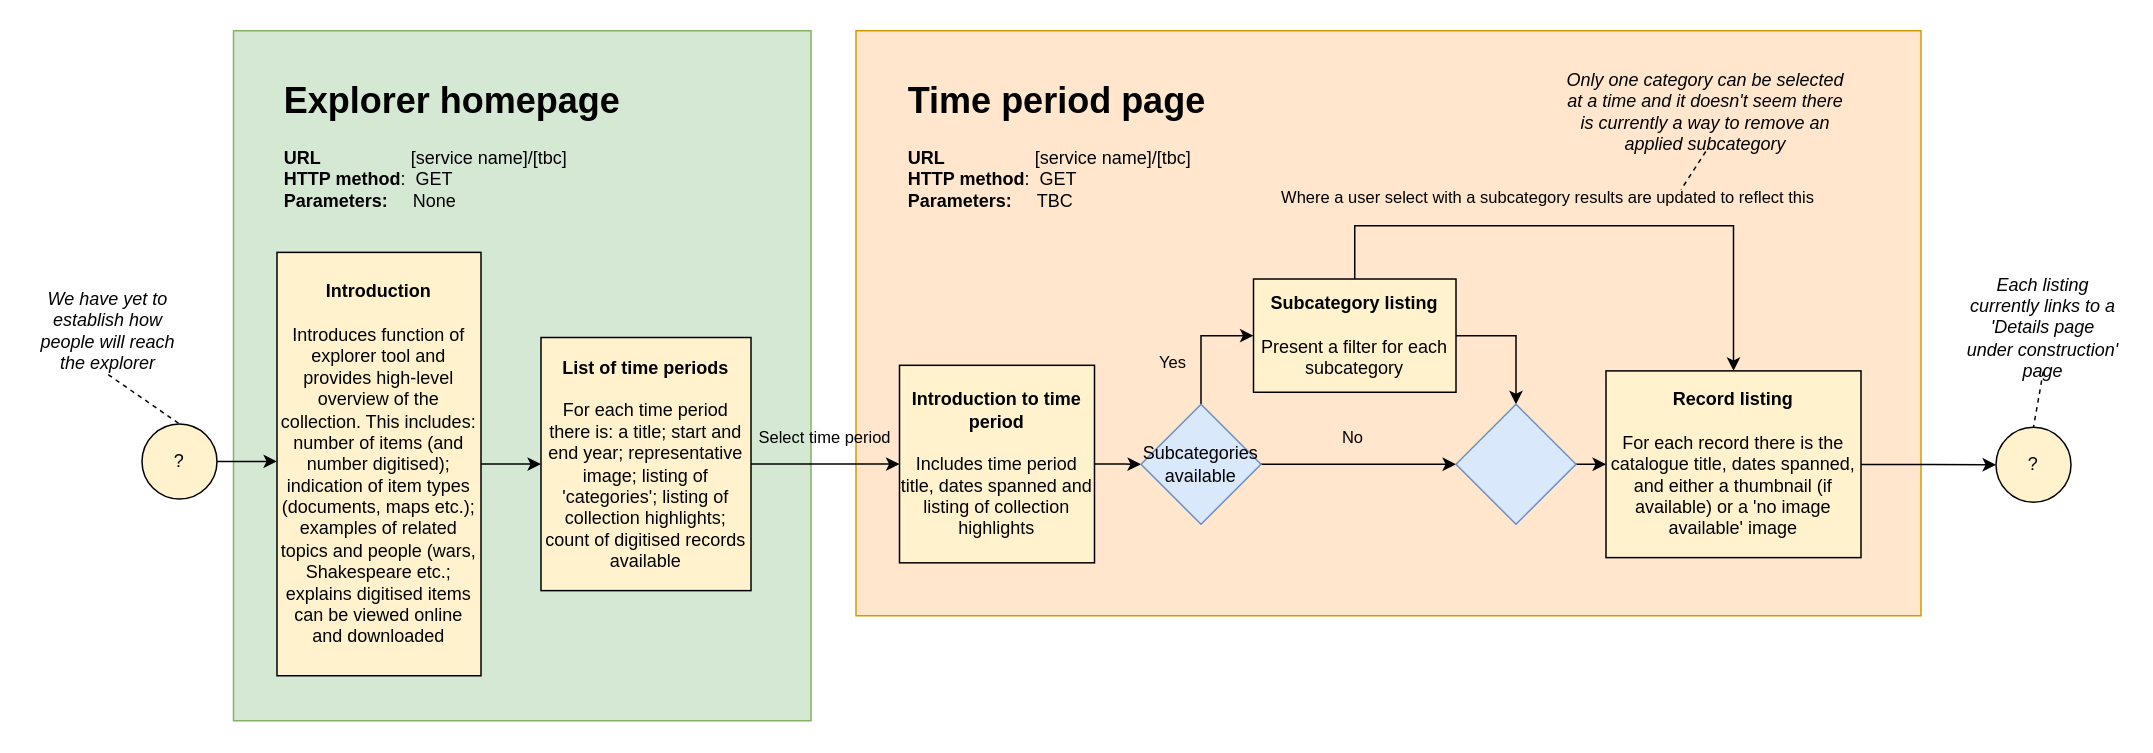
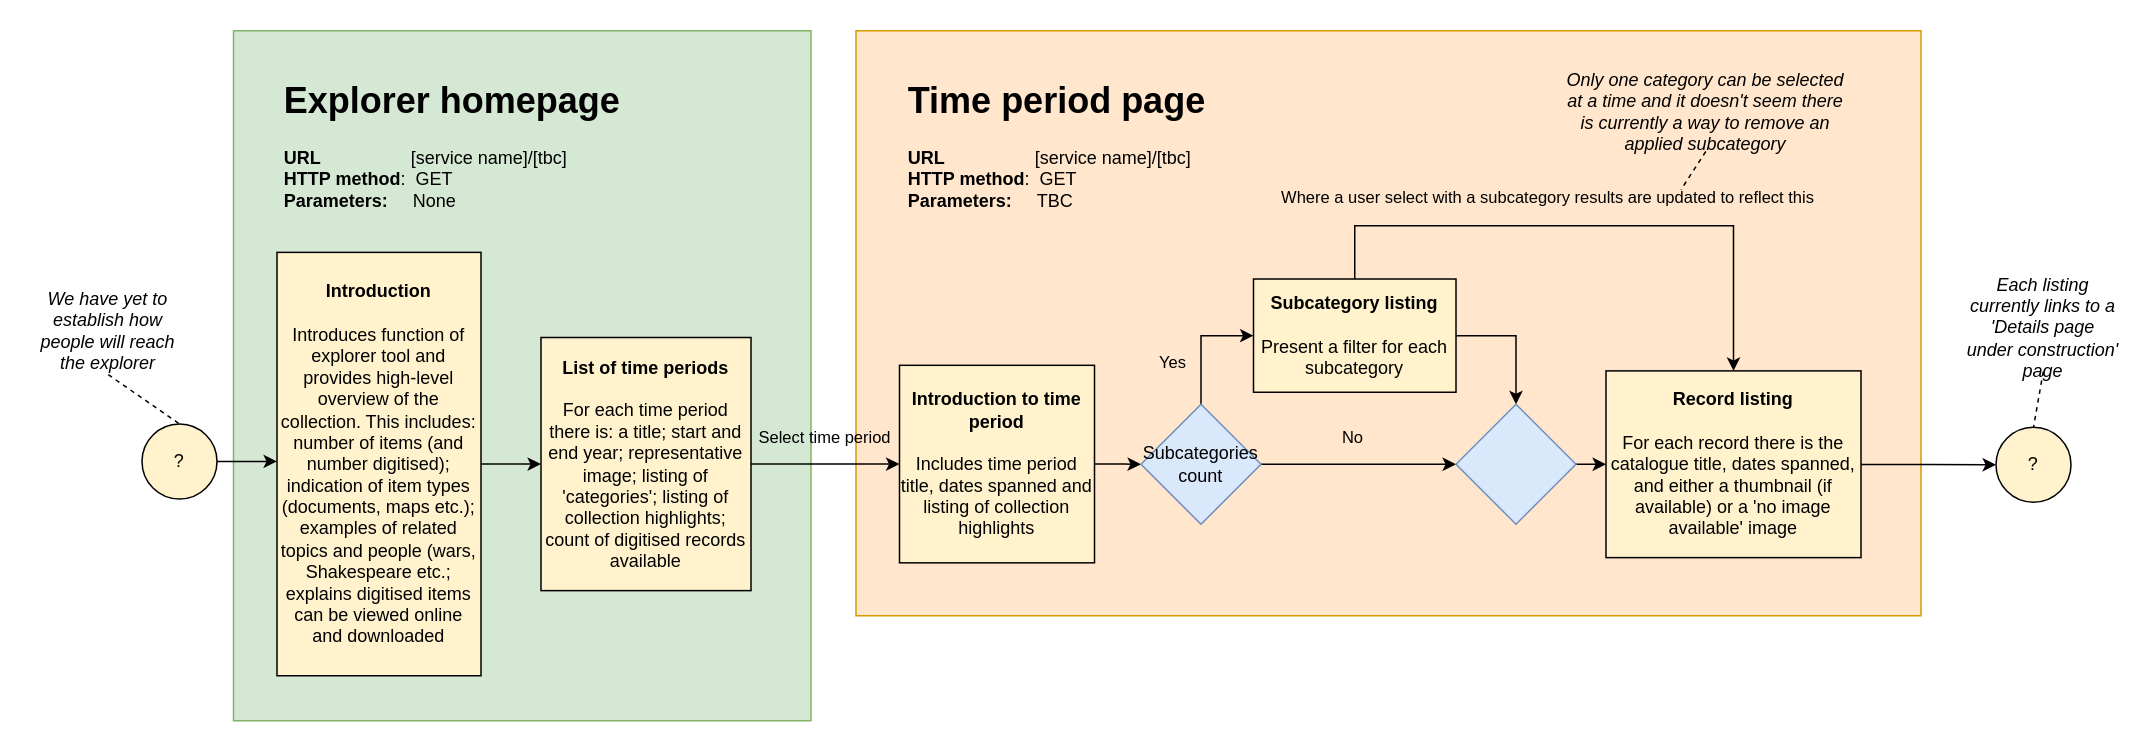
(1201, 464) -> (1201, 464)
